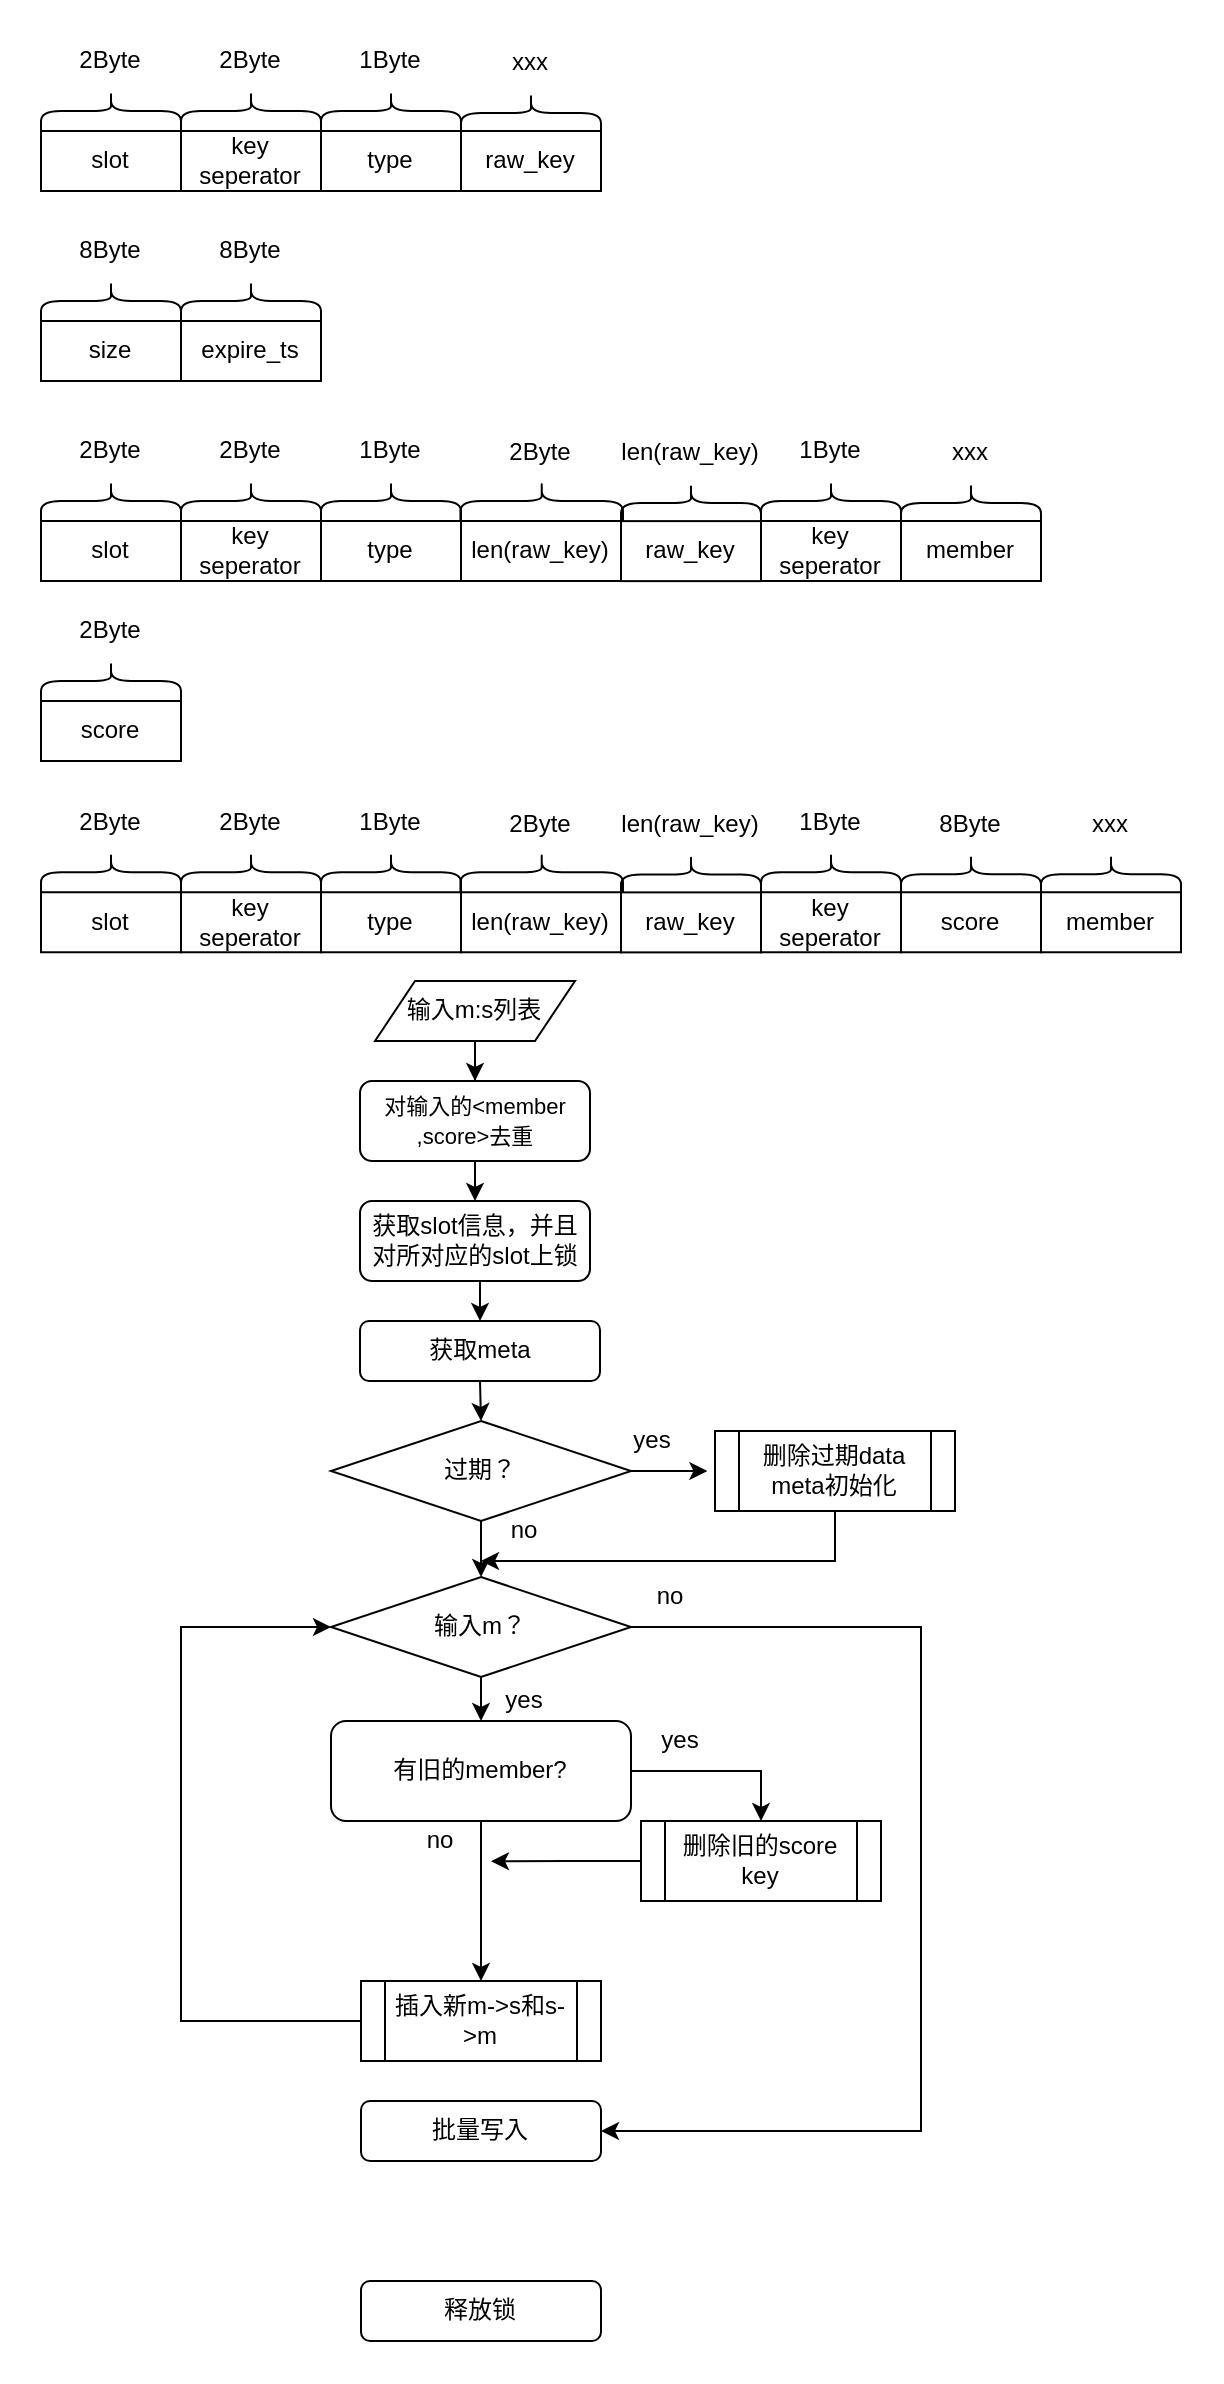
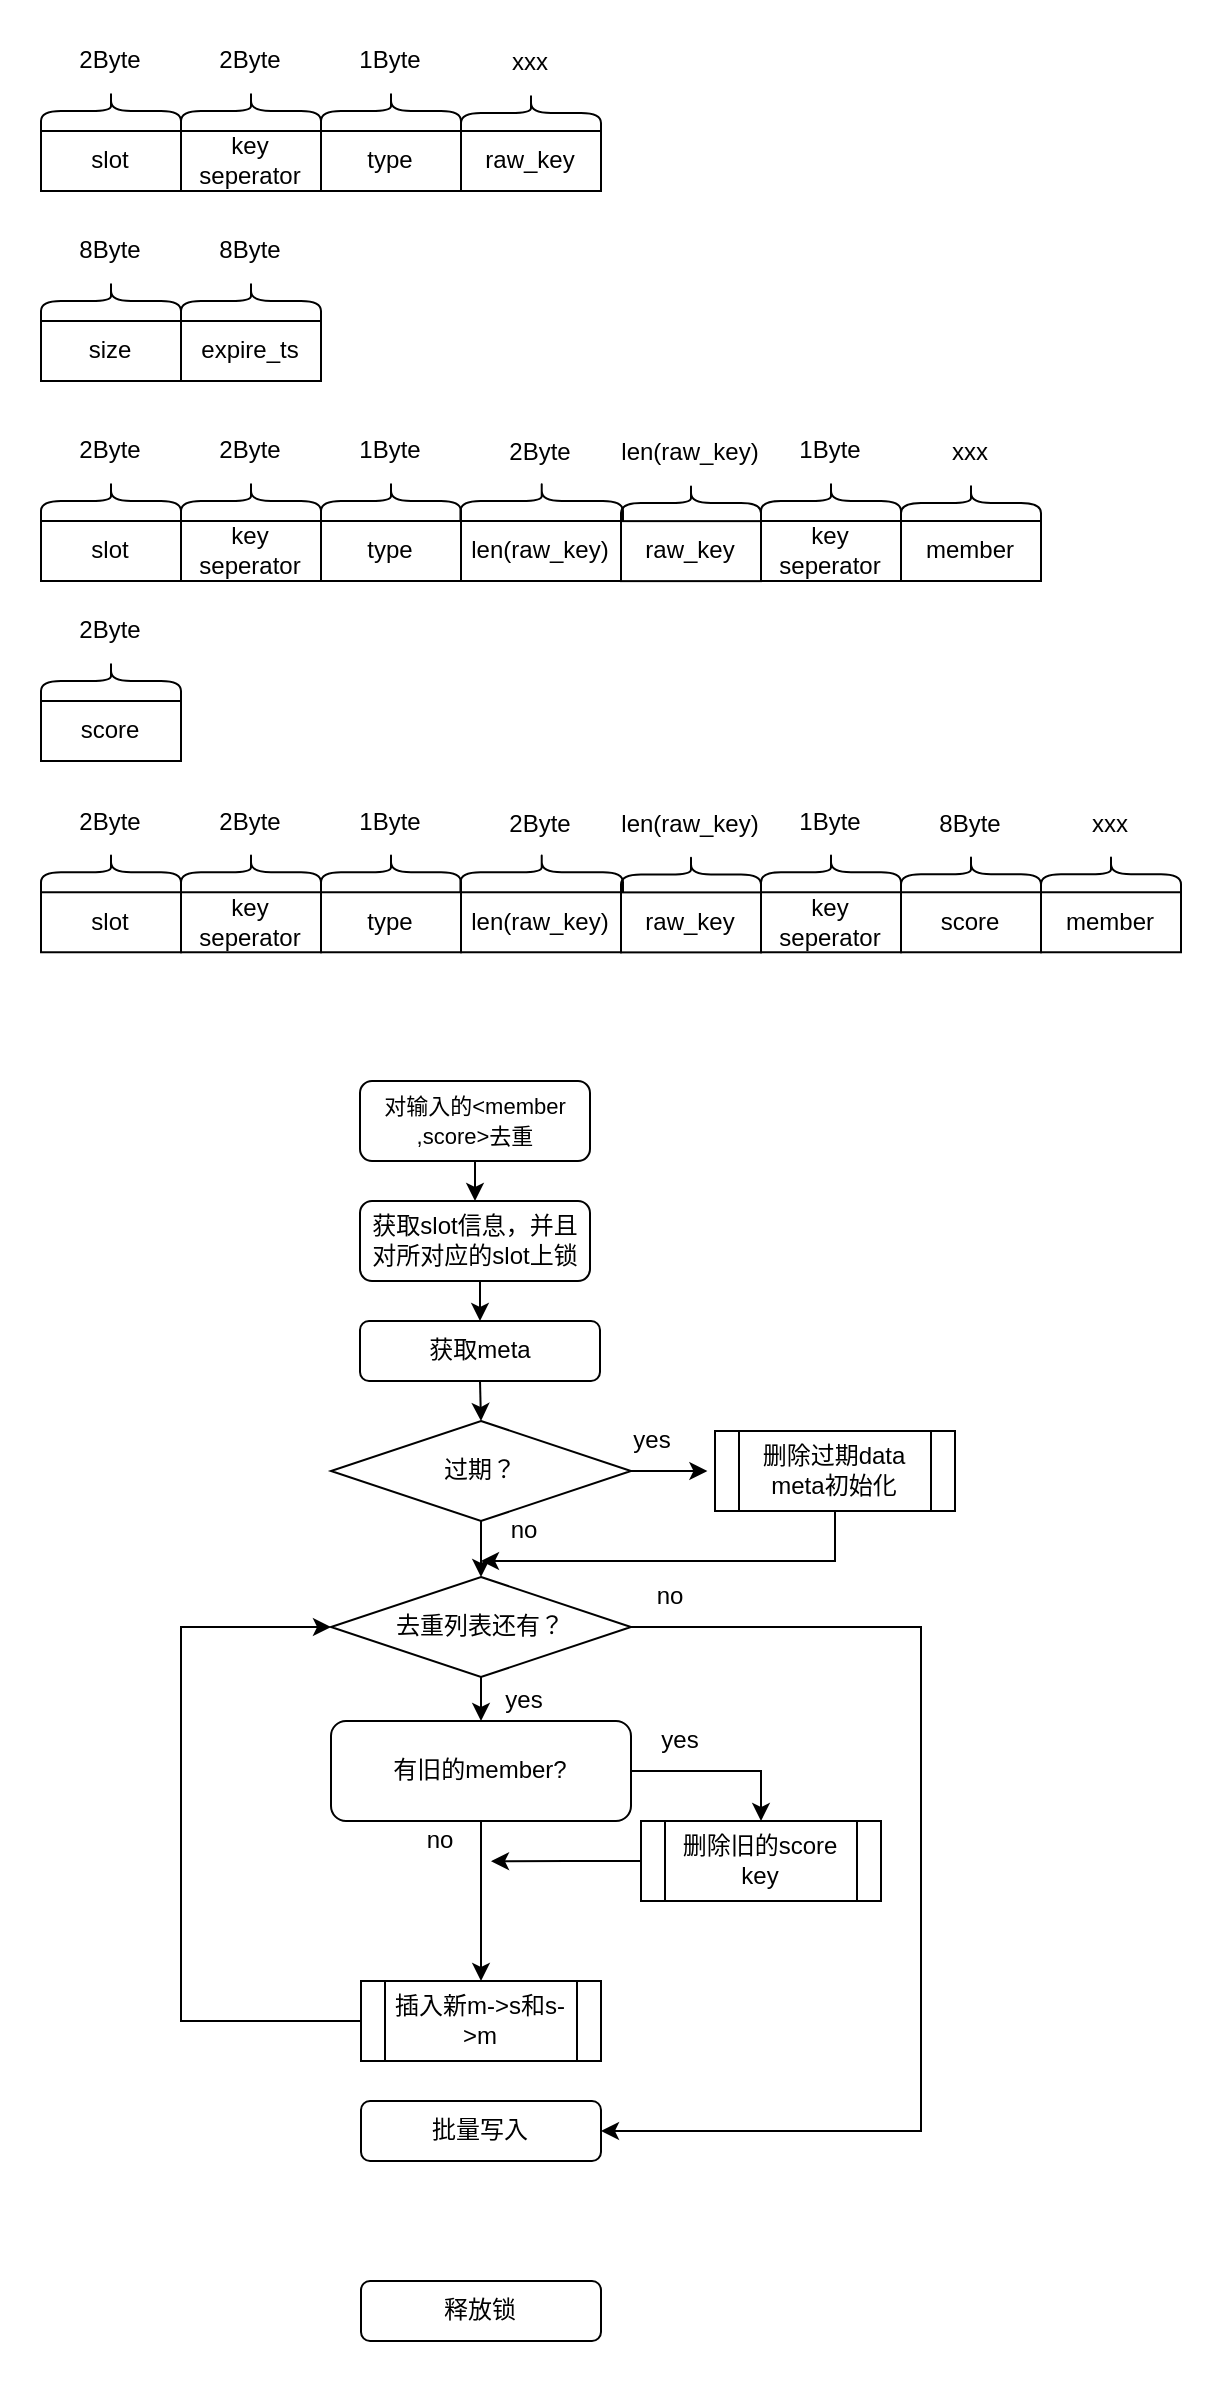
(475, 1011) -> none
(475, 1068) -> none
(481, 1627) -> (481, 1627)
